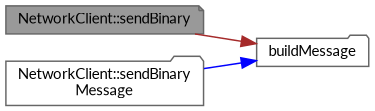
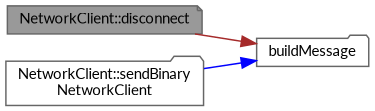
(105, 20) -> (105, 20)
(105, 83) -> (105, 83)
